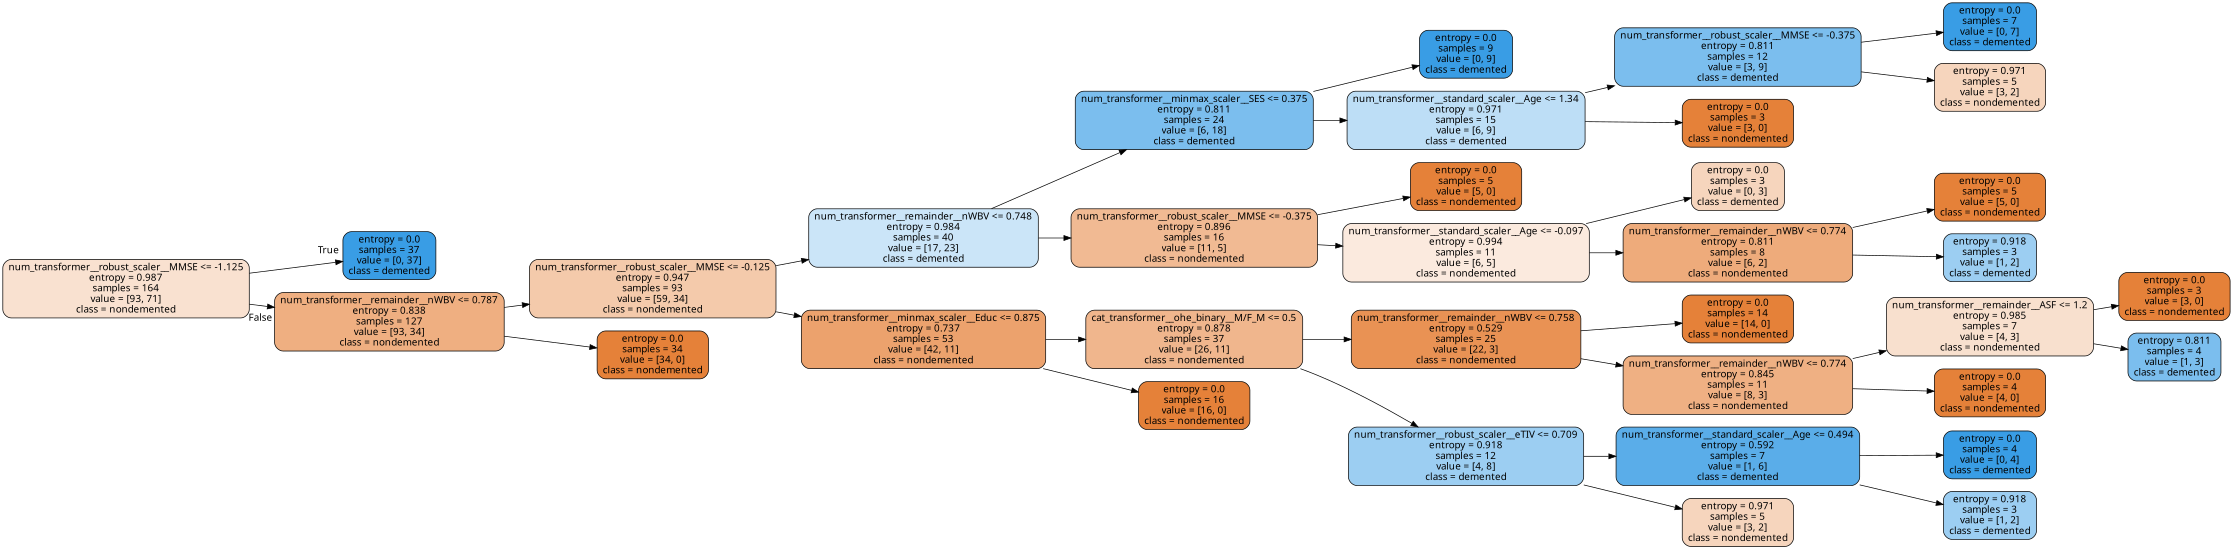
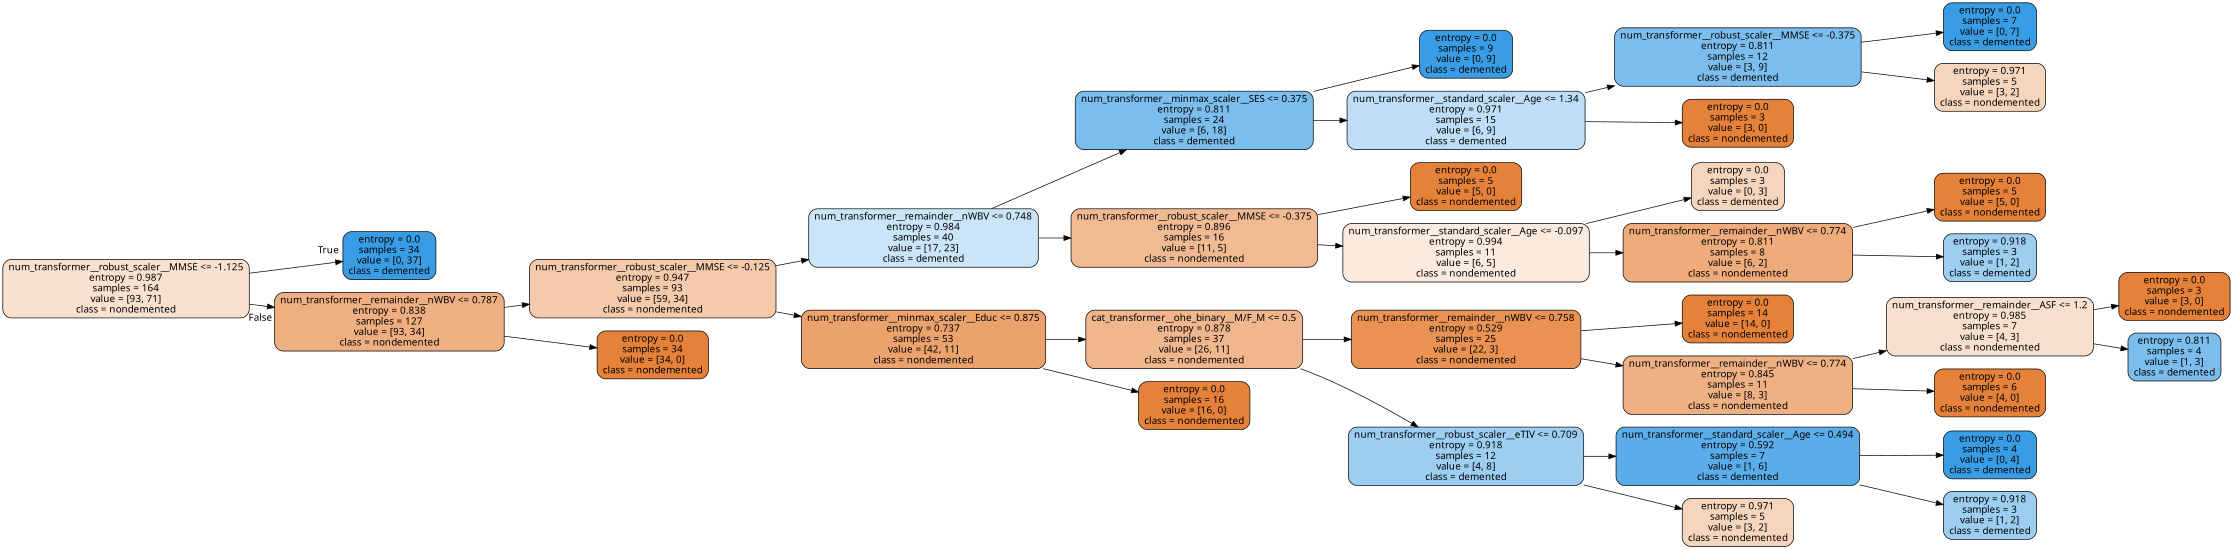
(389, 256) -> (389, 256)
(1990, 393) -> (1990, 393)
